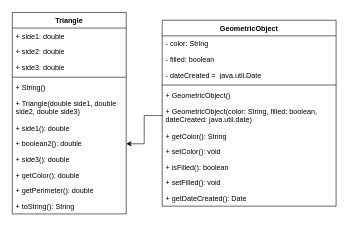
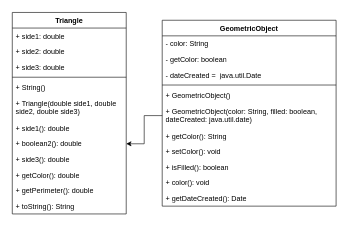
(194, 60) -> (200, 60)
(198, 183) -> (191, 183)
